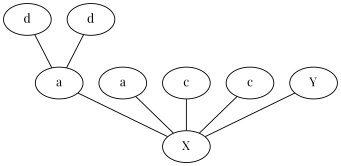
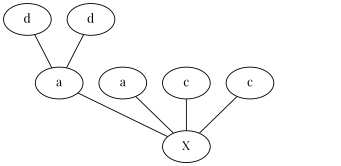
(314, 83) -> none
